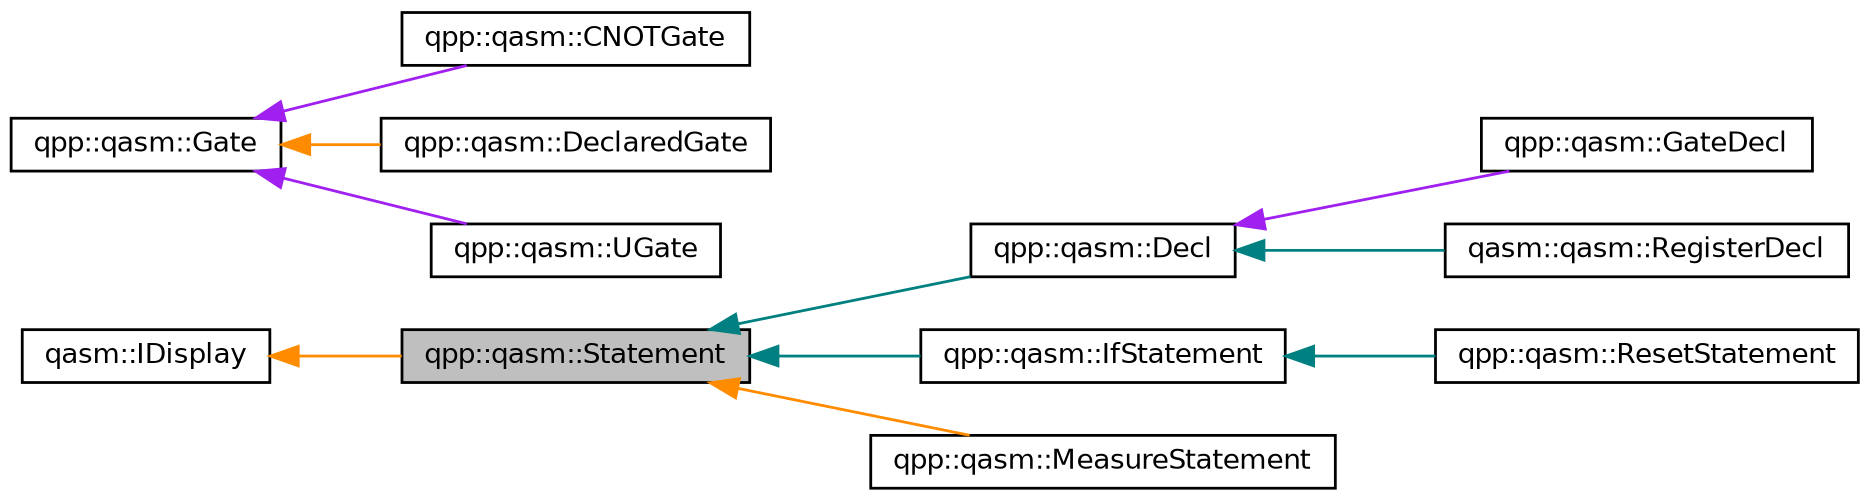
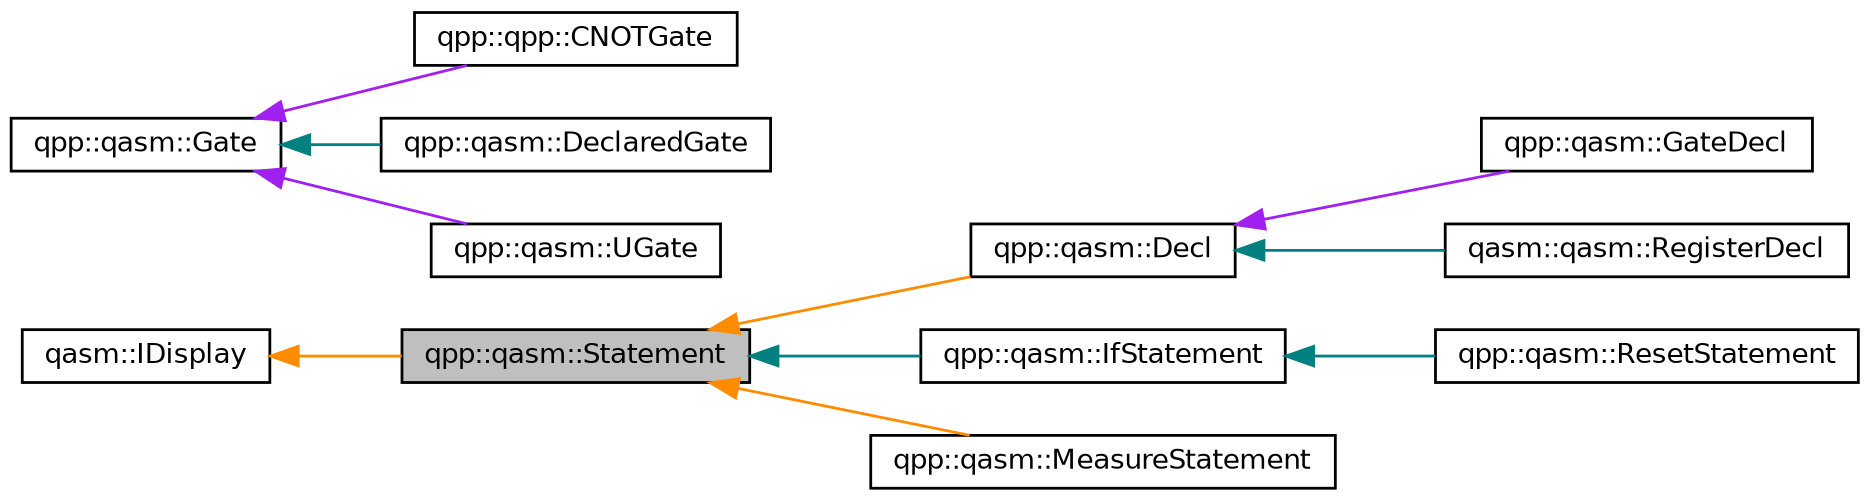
(576, 39) -> (576, 39)
(346, 145) -> (346, 145)
(854, 300) -> (854, 300)
